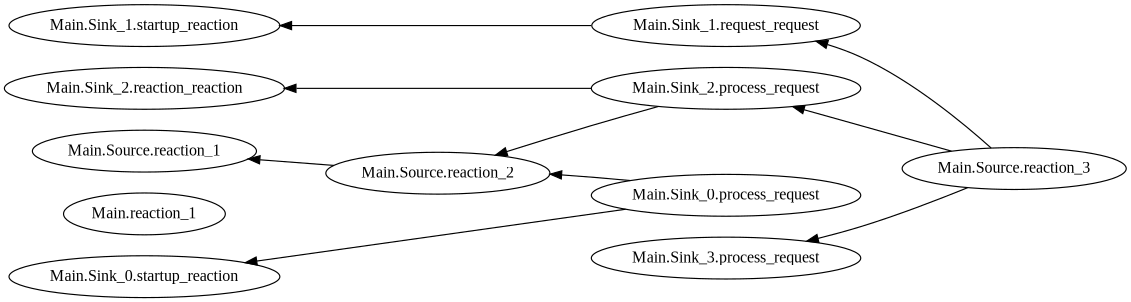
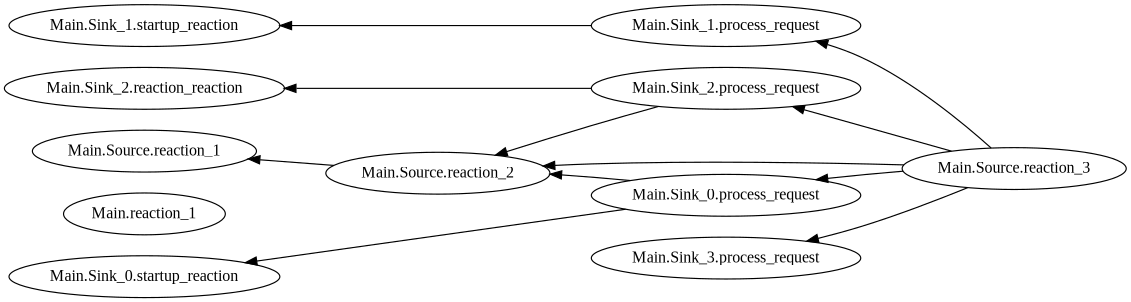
(726, 26) -> (726, 26)
none -> (729, 162)
none -> (865, 175)
